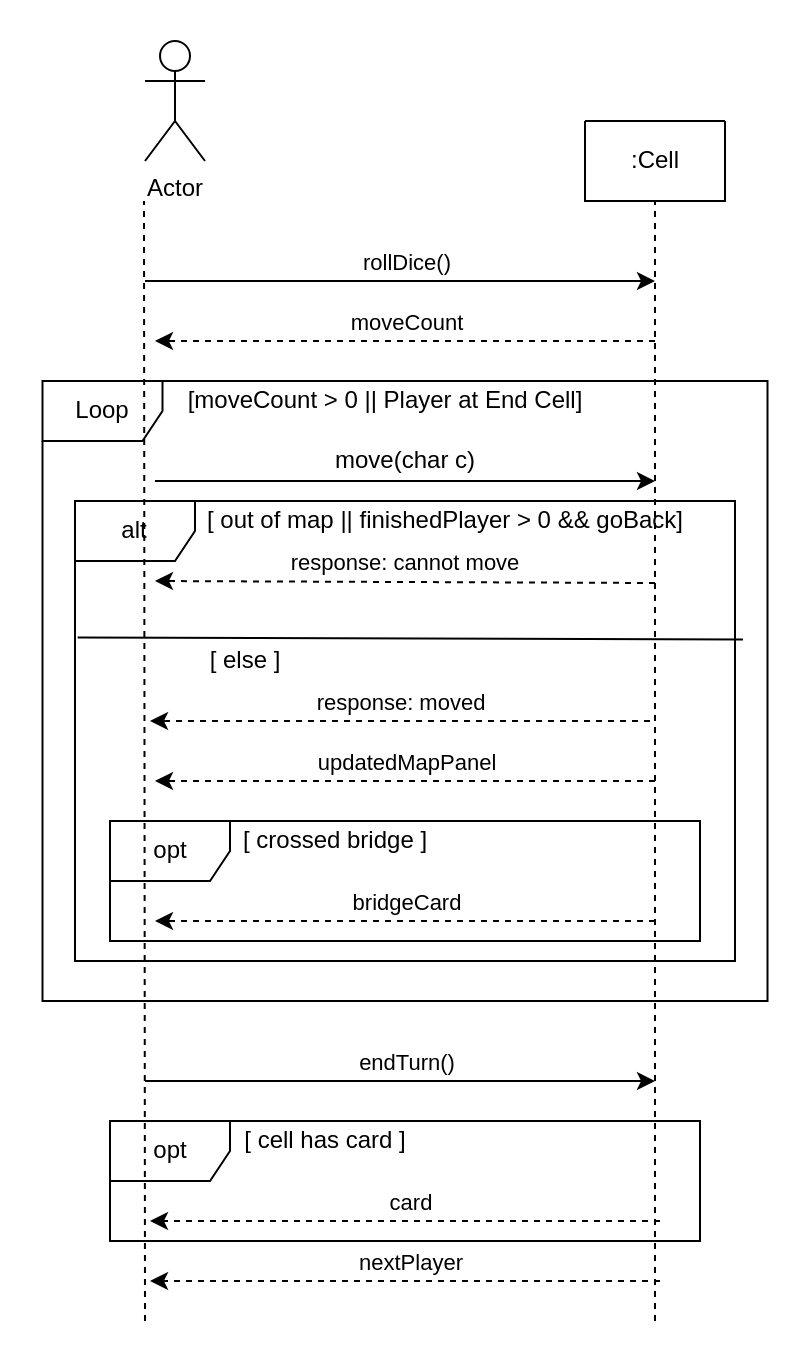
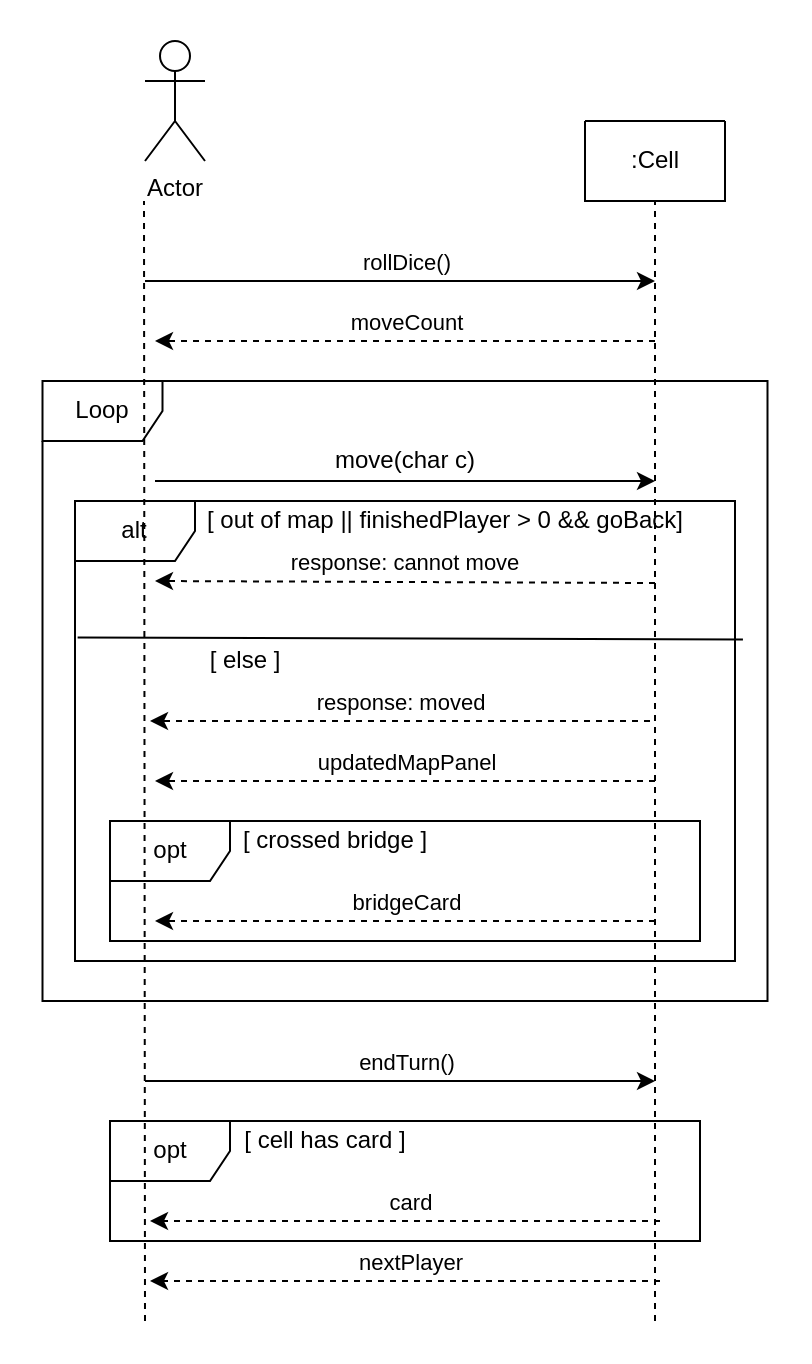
(385, 401) -> none
